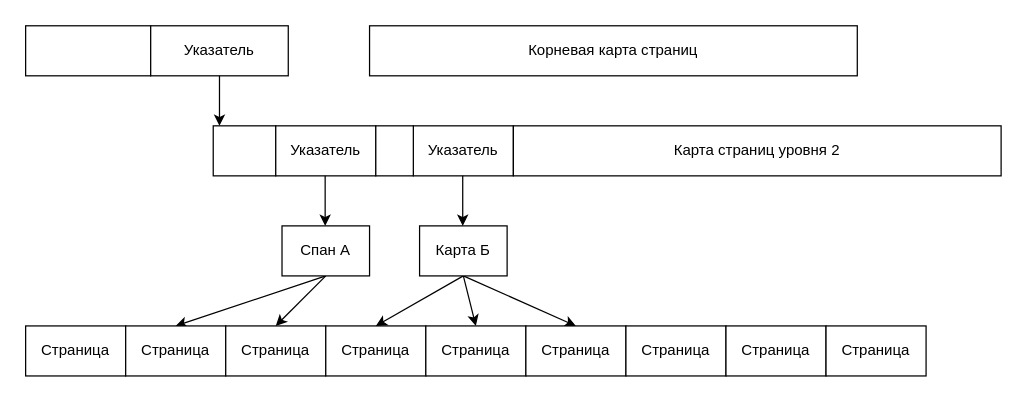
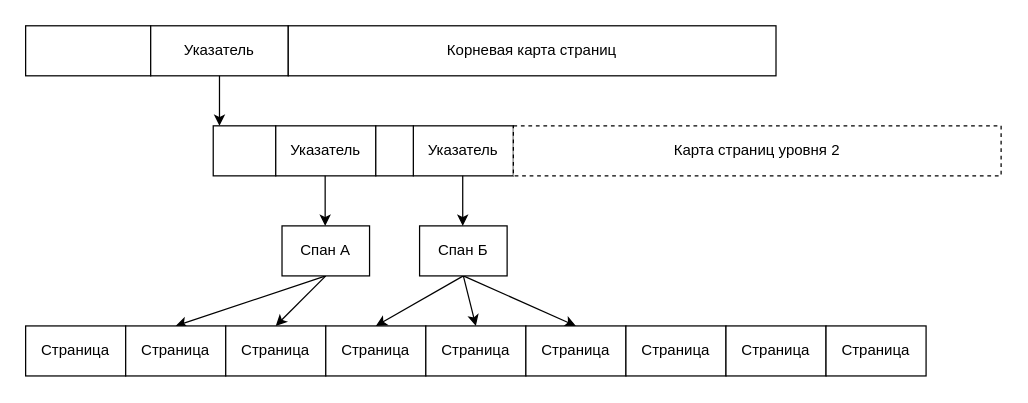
(613, 51) -> (532, 51)
(757, 151) -> (757, 151)
(463, 251) -> (463, 251)
